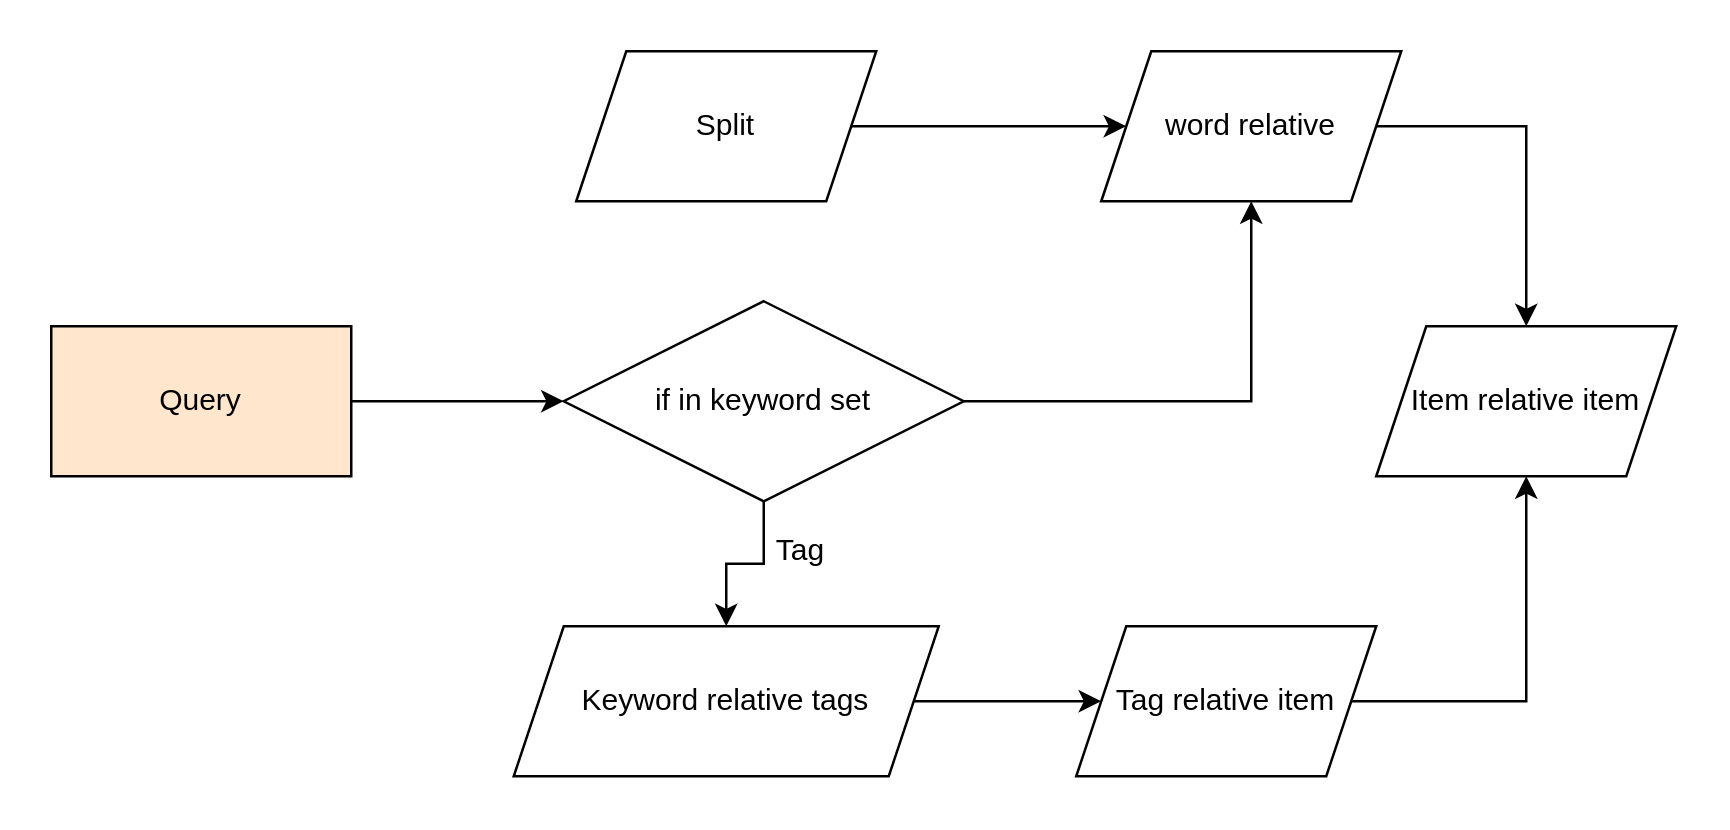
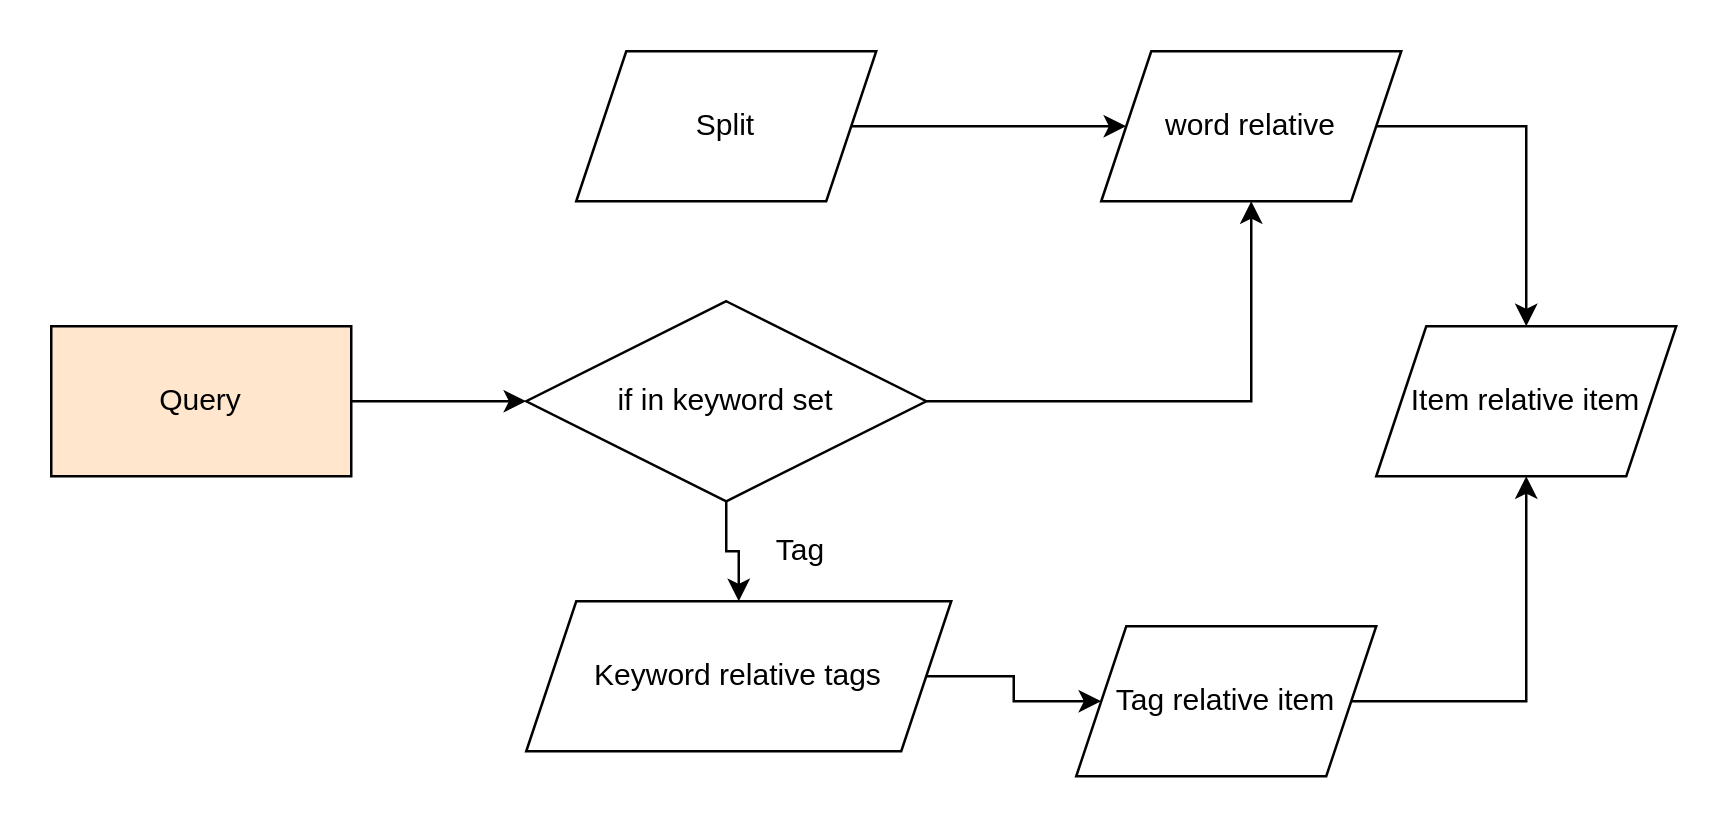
(764, 401) -> (726, 401)
(726, 701) -> (739, 676)
